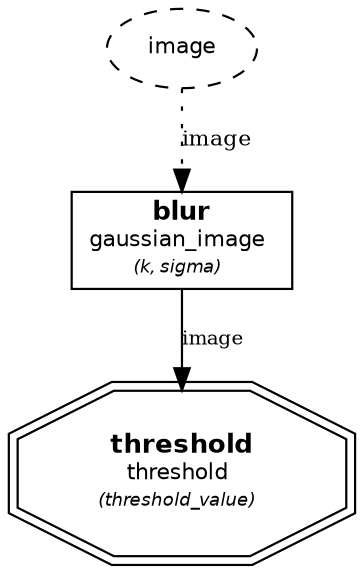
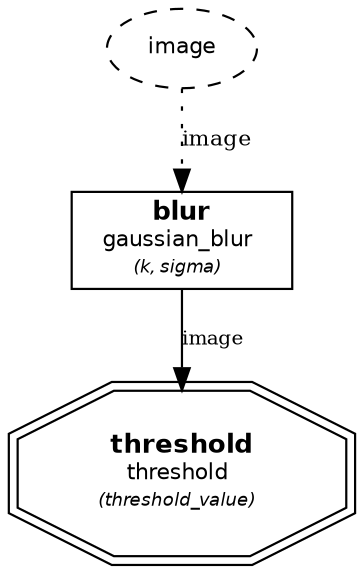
(178, 240) -> (178, 240)
